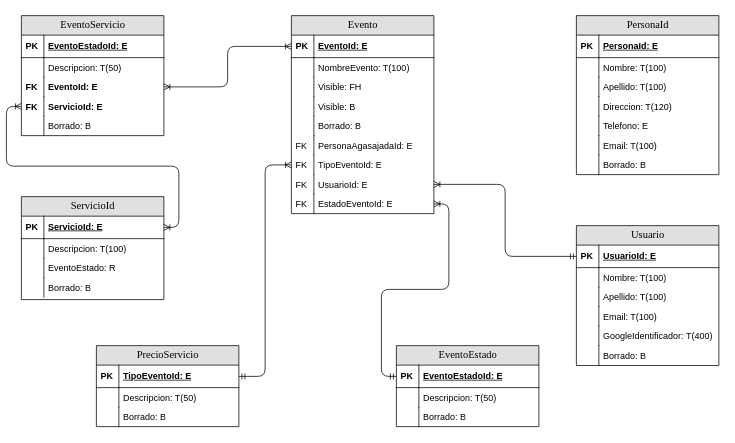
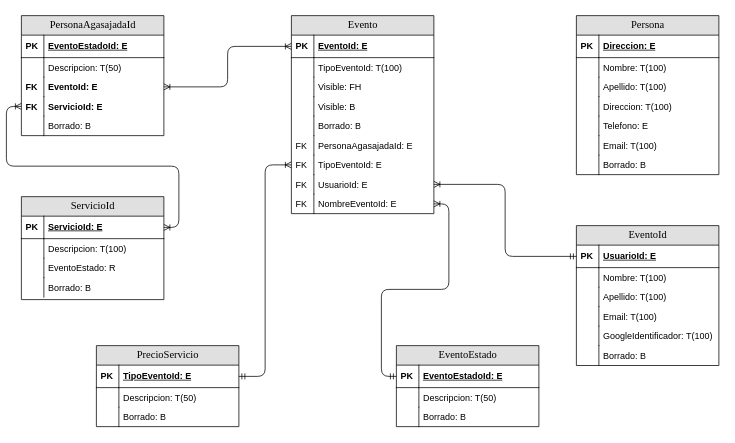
(93, 25) -> (93, 25)
(648, 25) -> (648, 25)
(631, 46) -> (629, 46)
(366, 68) -> (365, 68)
(642, 107) -> (642, 107)
(359, 205) -> (359, 205)
(648, 235) -> (648, 235)
(660, 342) -> (660, 342)
